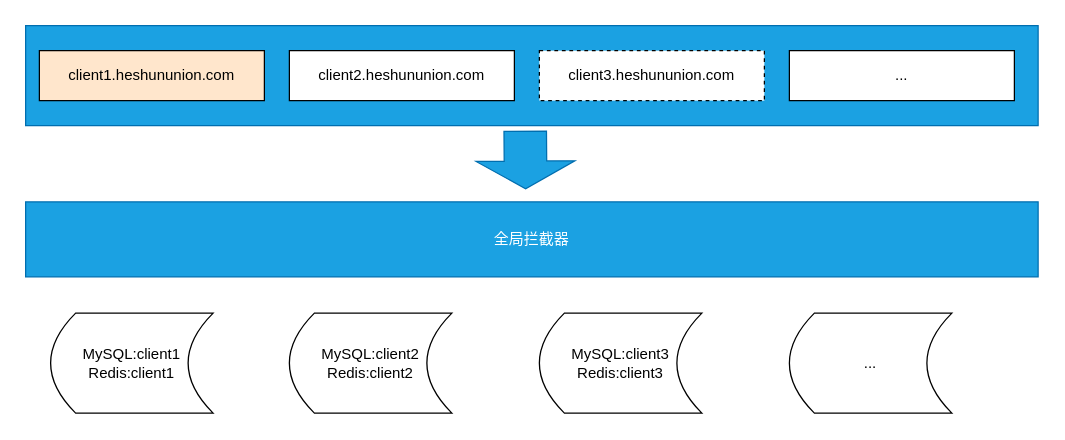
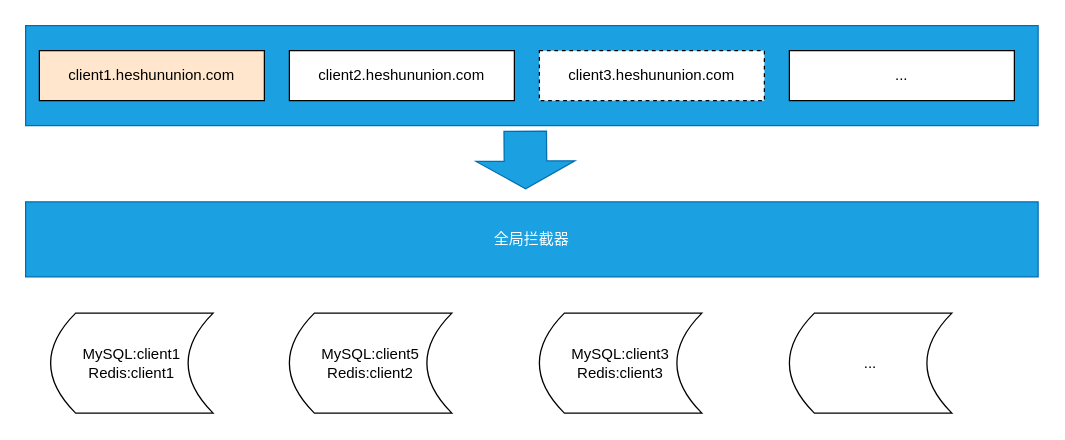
(371, 363) -> (371, 363)
